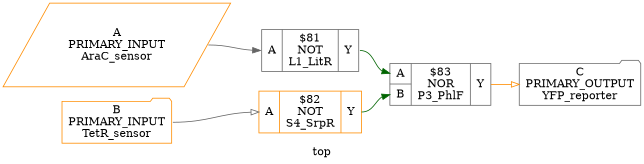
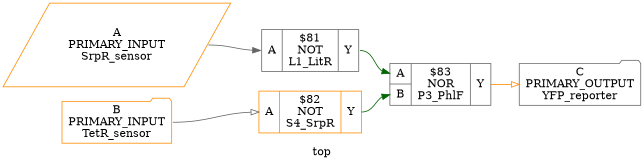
(117, 45) -> (117, 45)
